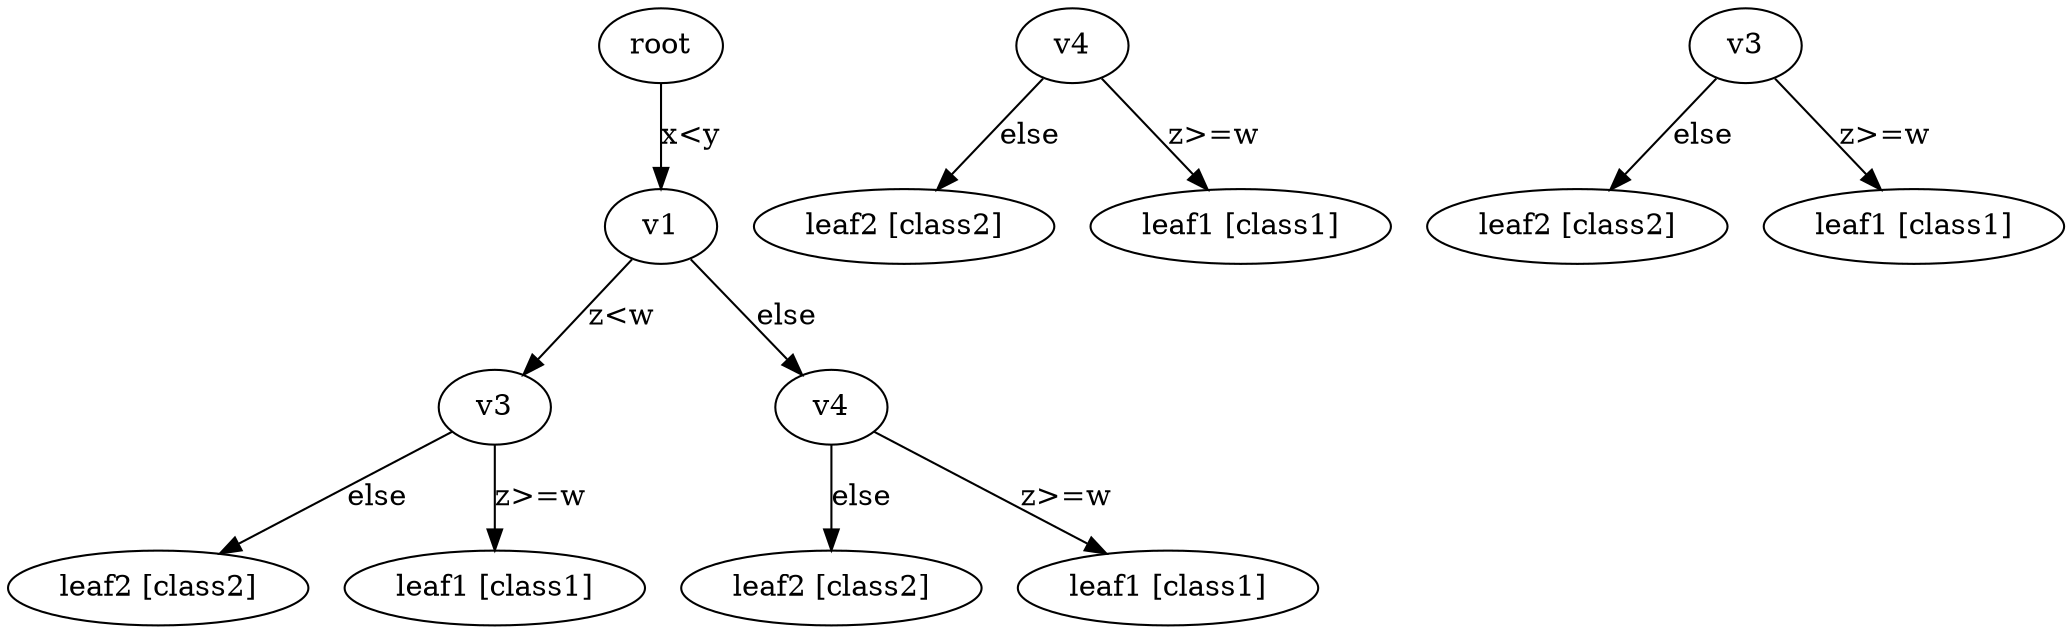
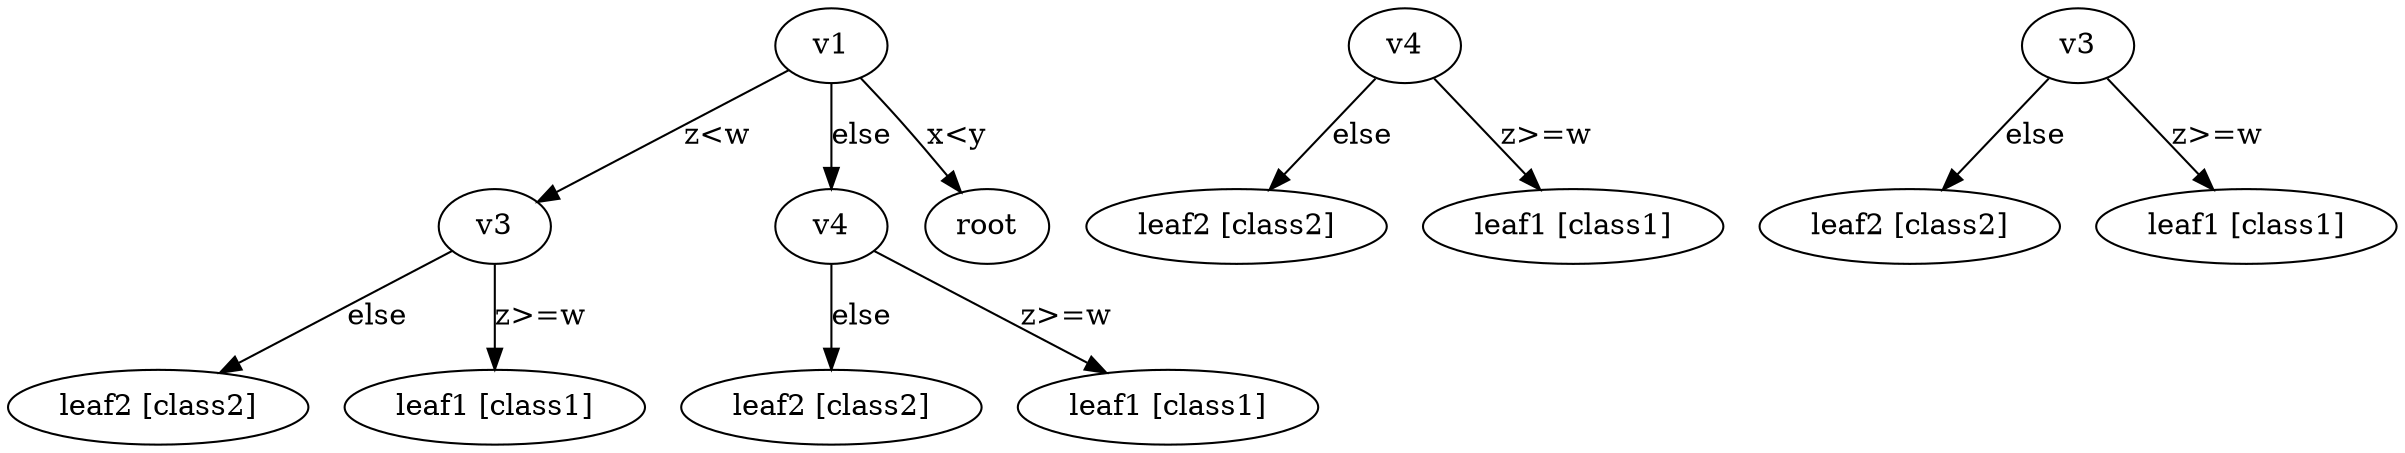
(661, 126) -> (905, 126)
